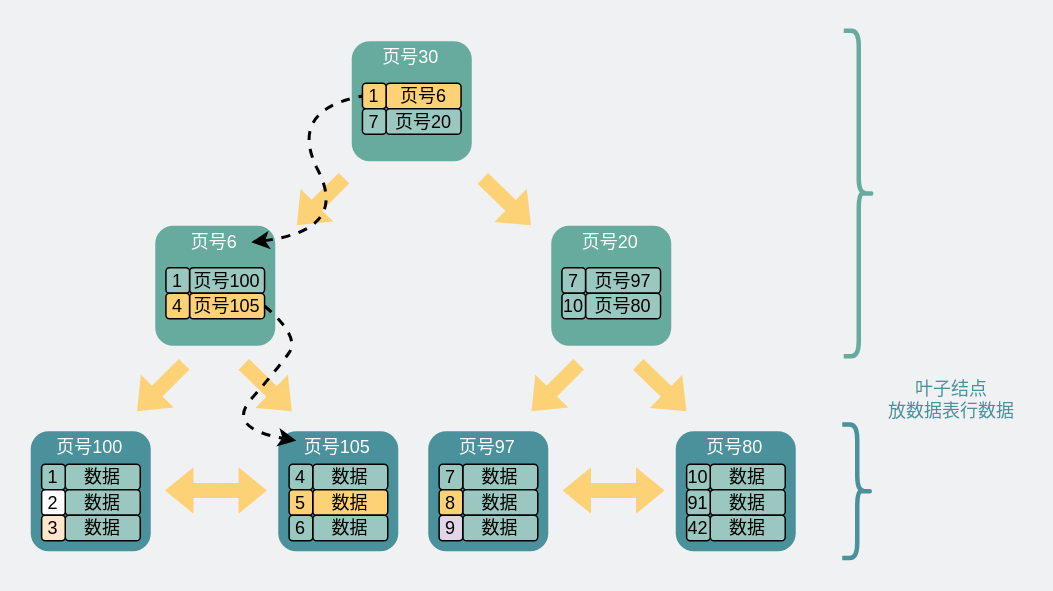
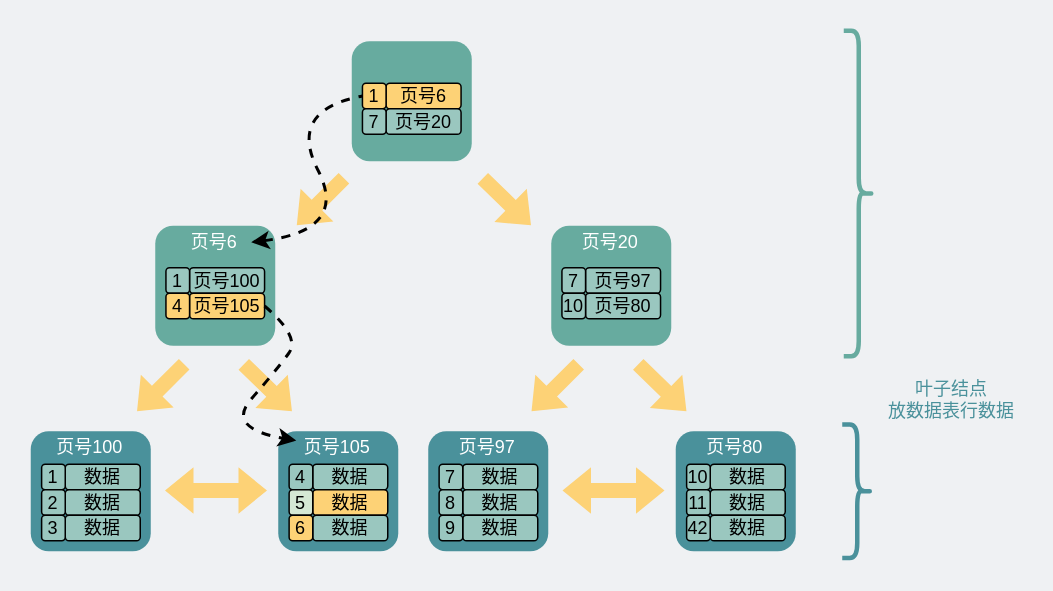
(411, 58) -> none
(53, 503) -> (53, 503)
(301, 503) -> (301, 503)
(451, 503) -> (451, 503)
(698, 503) -> (698, 503)
(53, 528) -> (53, 528)
(301, 528) -> (301, 528)
(451, 528) -> (451, 528)
